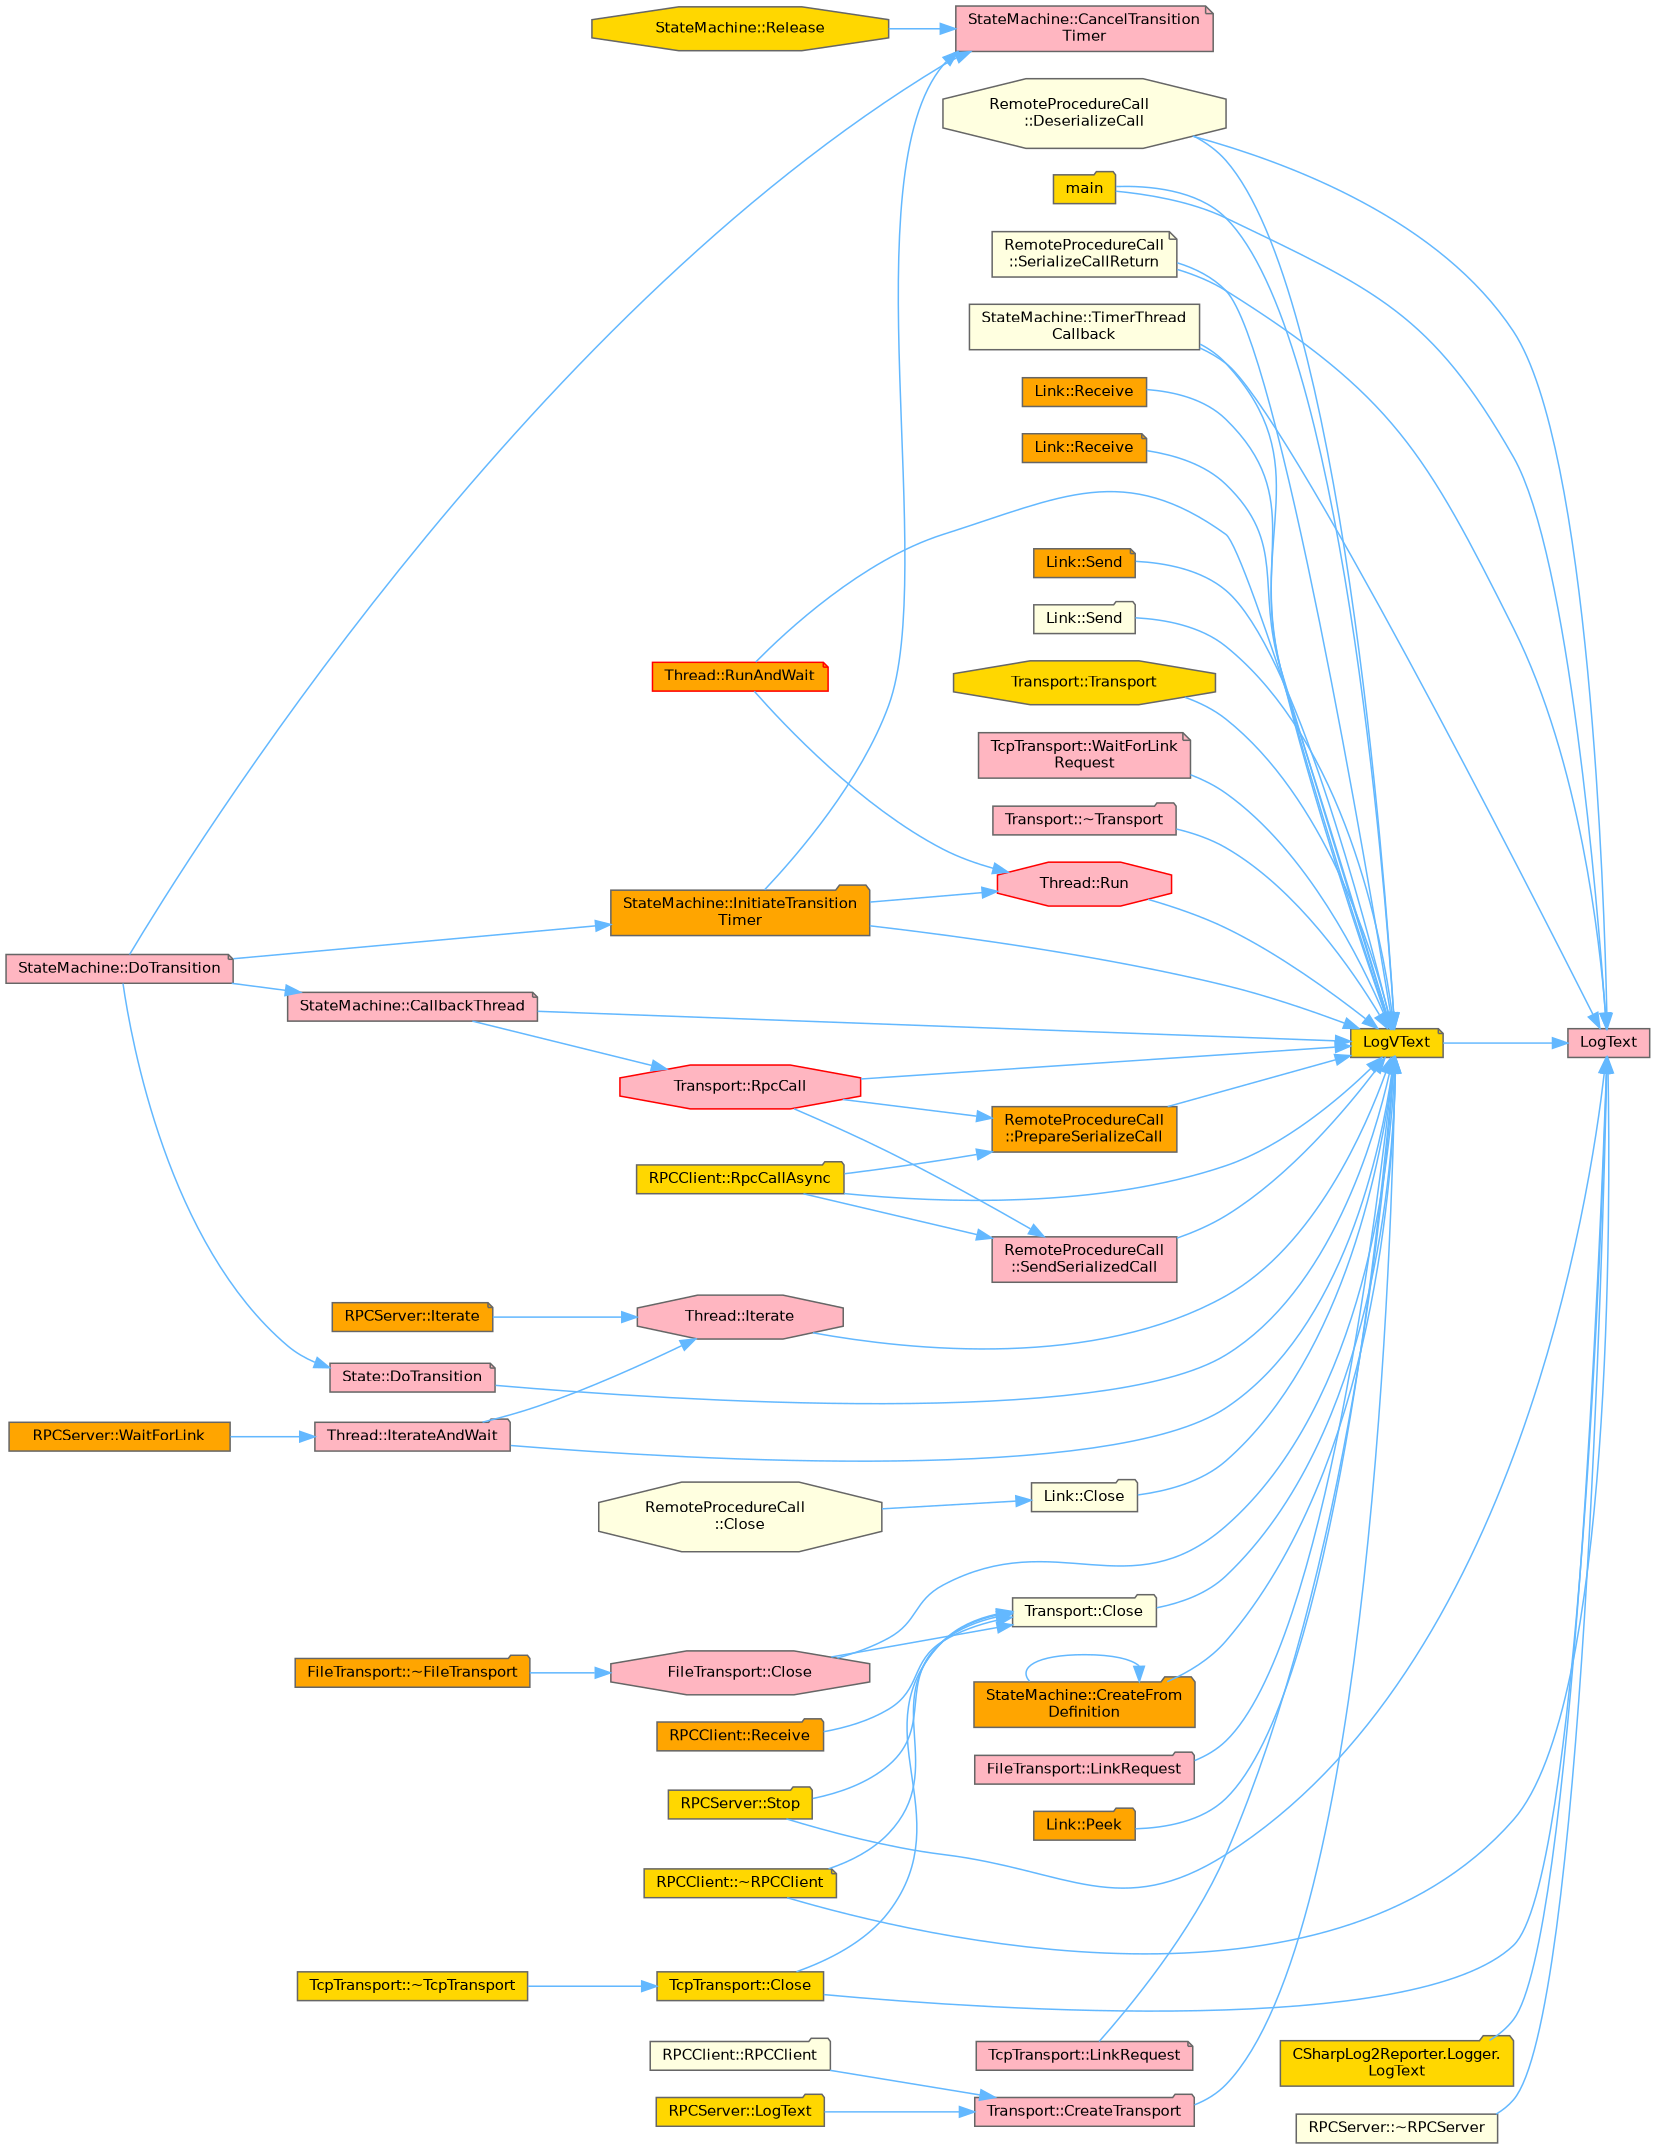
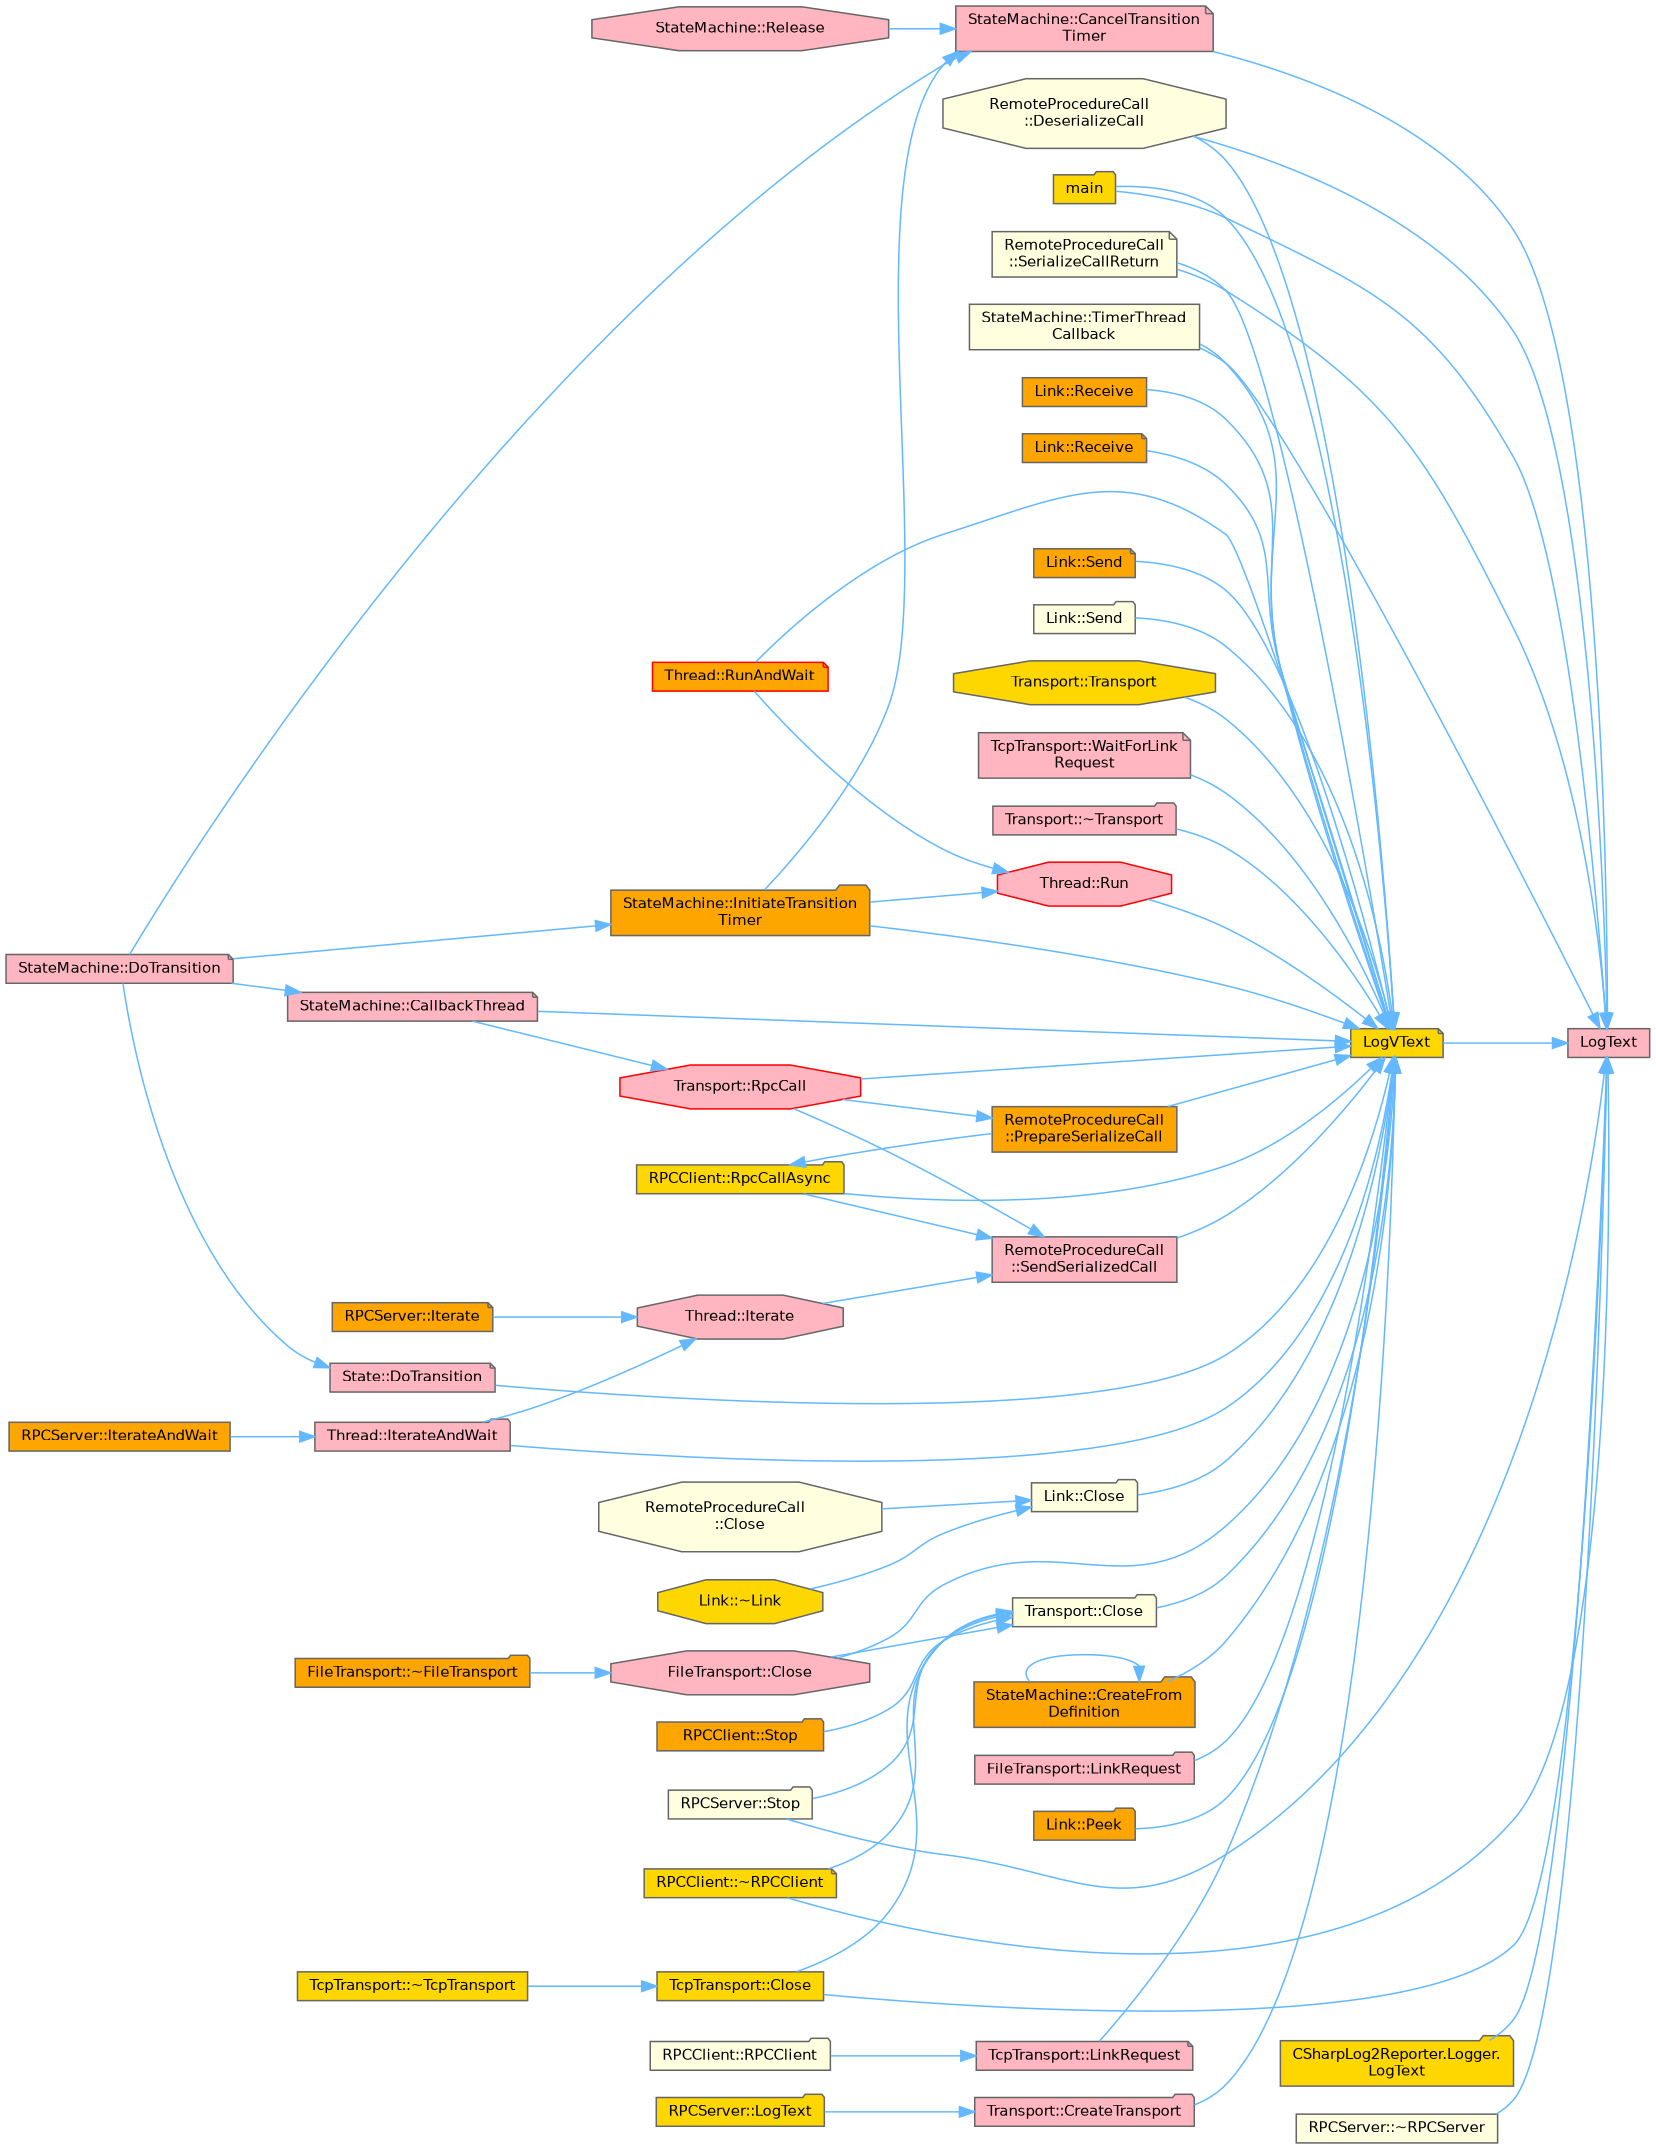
(740, 29) -> (740, 29)
none -> (1572, 439)
(894, 1167) -> (899, 1146)
(1160, 1323) -> (900, 1290)
(120, 1437) -> (120, 1437)
none -> (740, 1602)
(740, 1736) -> (740, 1736)
(740, 1805) -> (740, 1805)
(905, 2083) -> (896, 2056)
